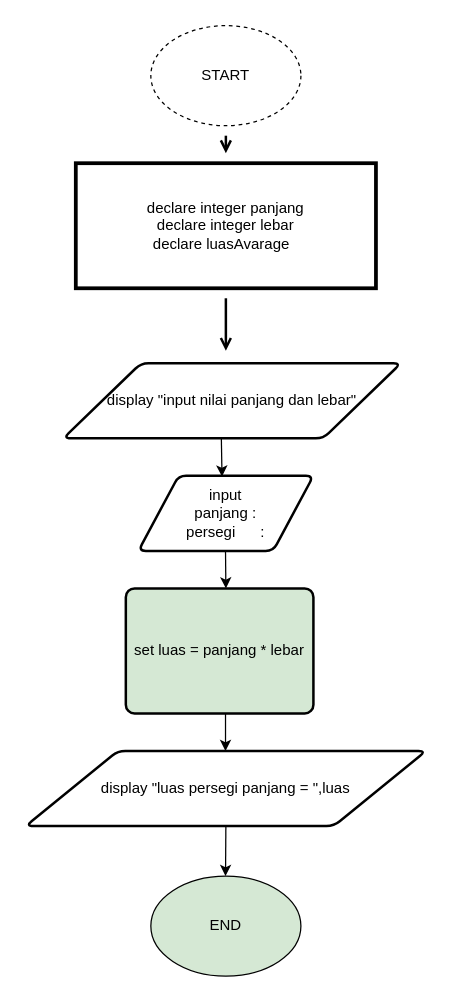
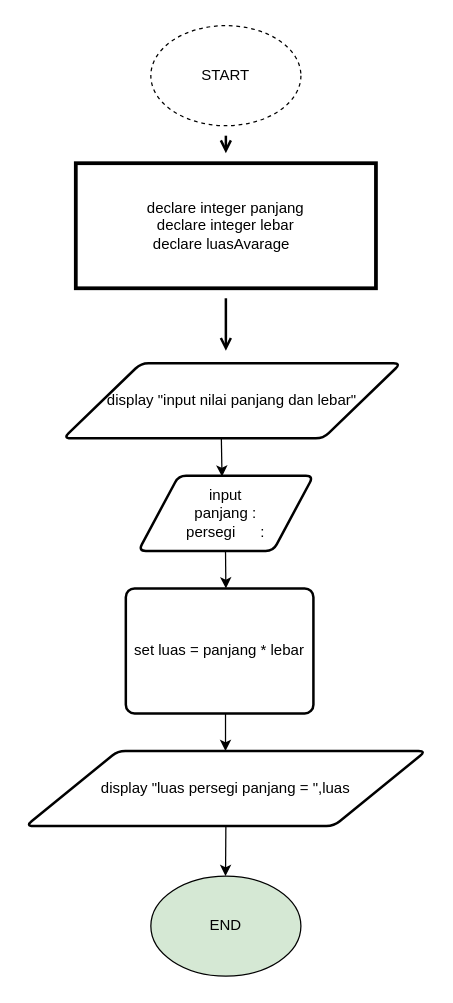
(219, 651) -> (219, 651)
